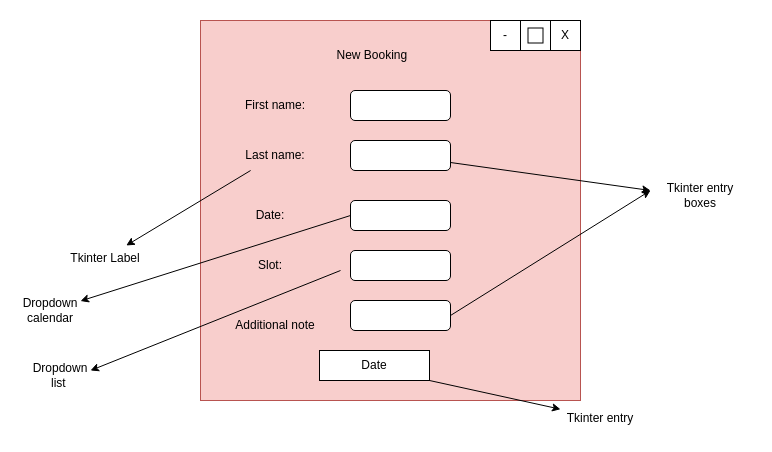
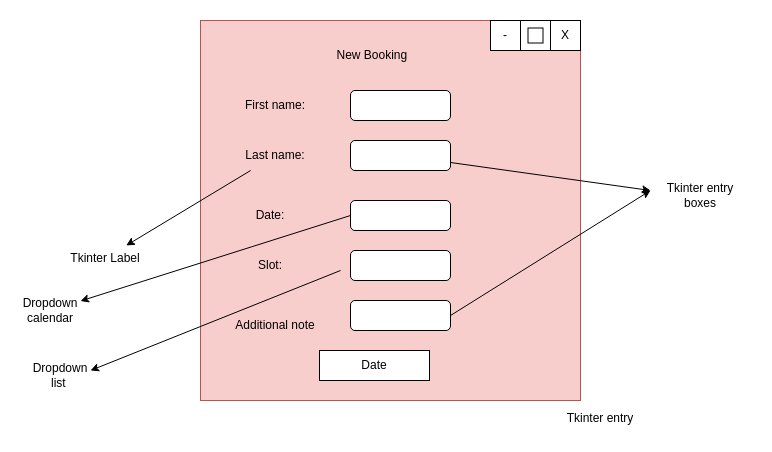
(491, 394) -> none
